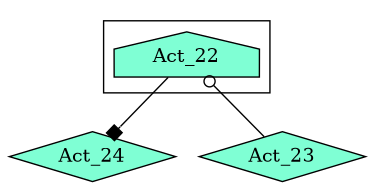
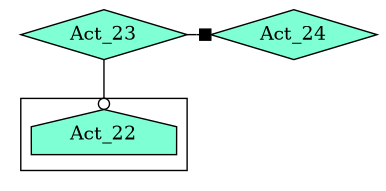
(144, 102) -> (192, 35)
